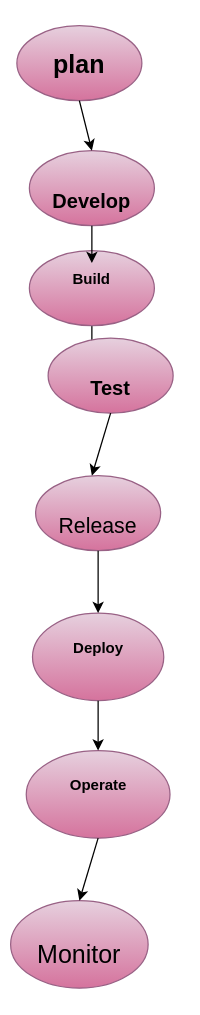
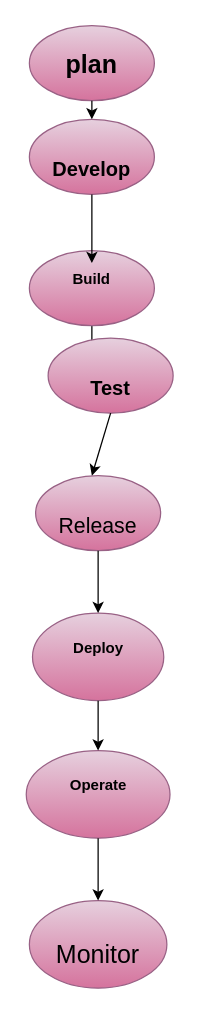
(79, 63) -> (92, 63)
(92, 188) -> (92, 157)
(79, 944) -> (98, 944)
